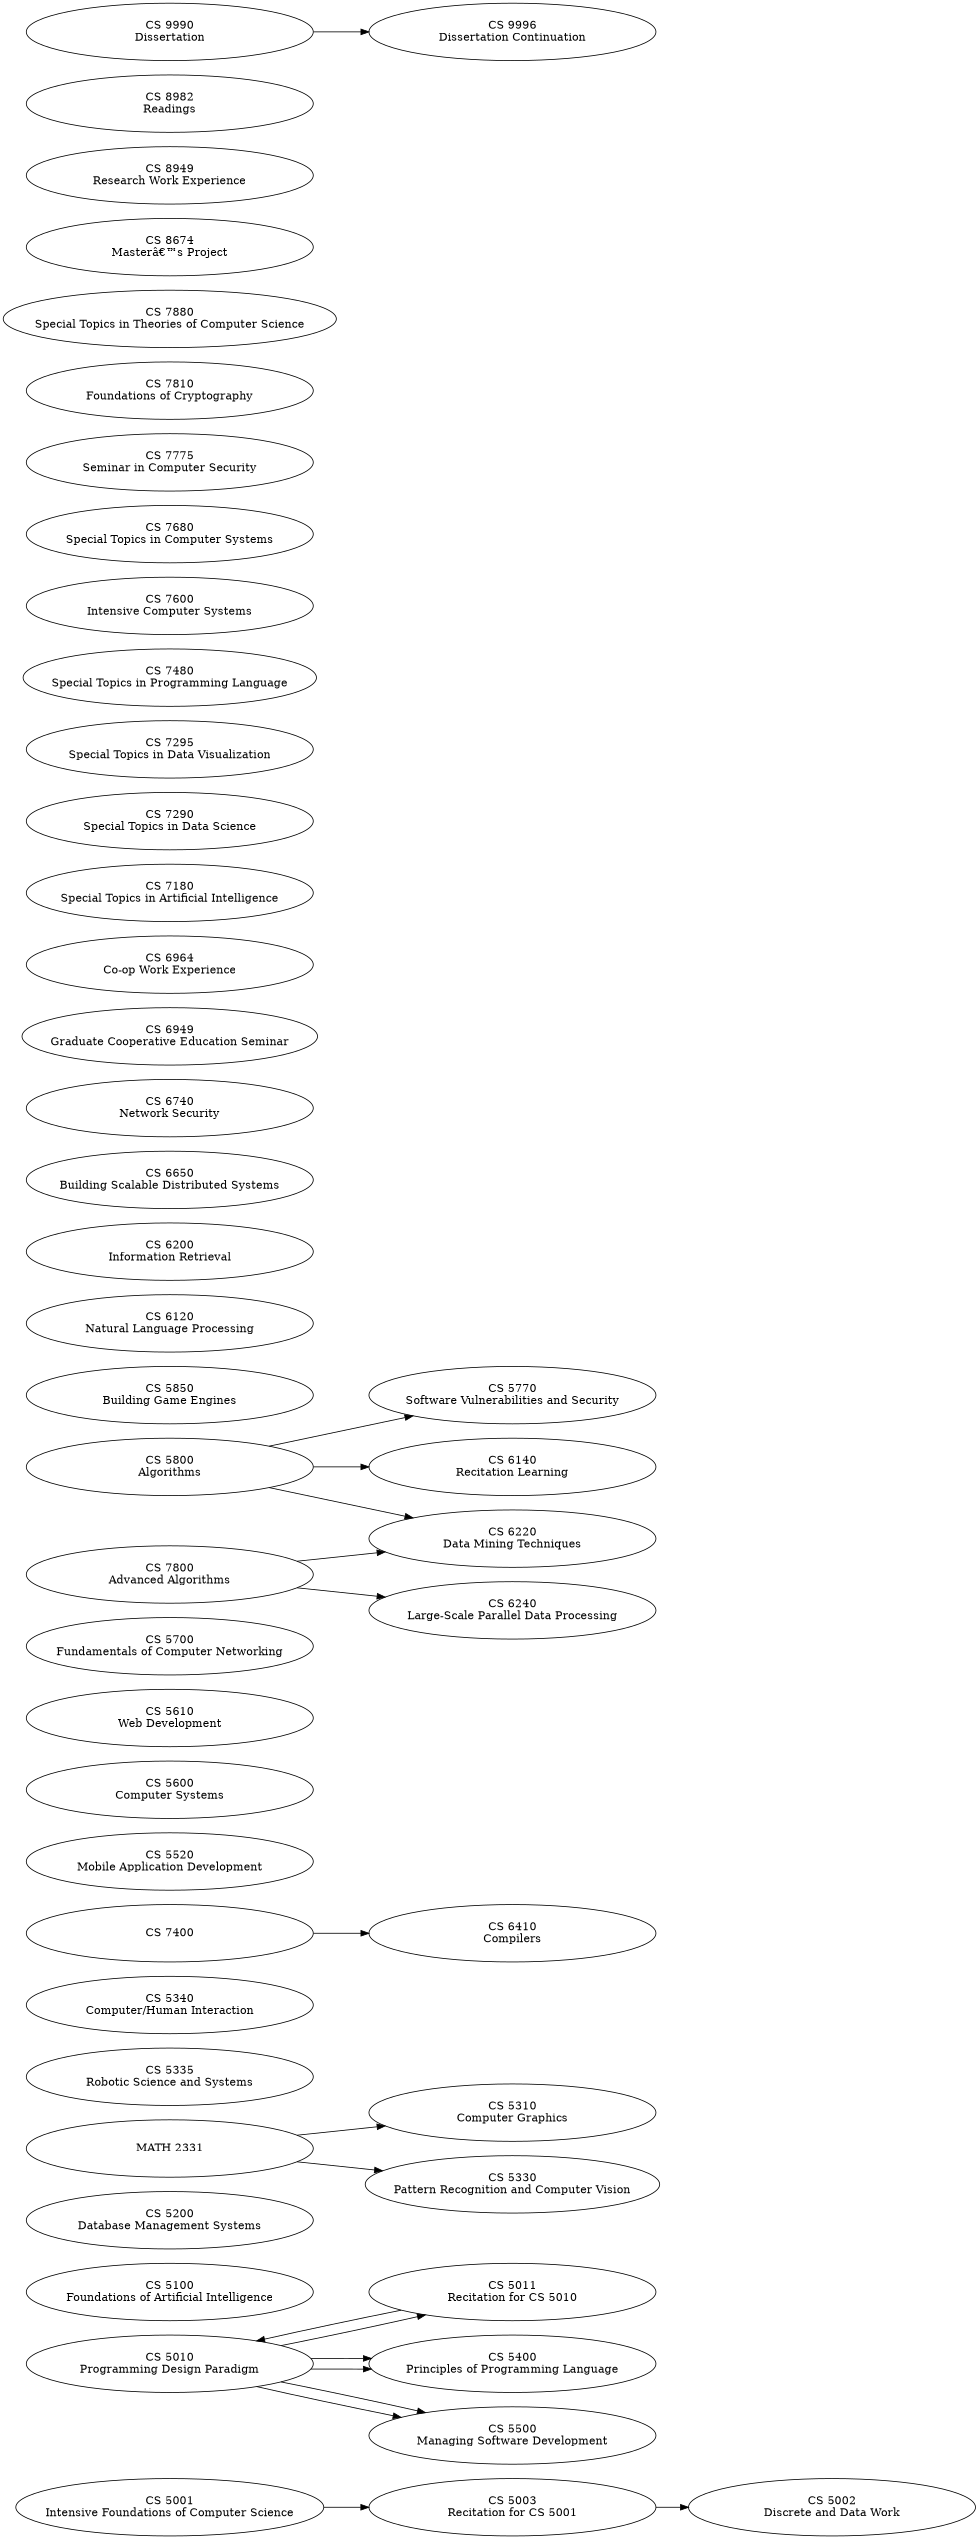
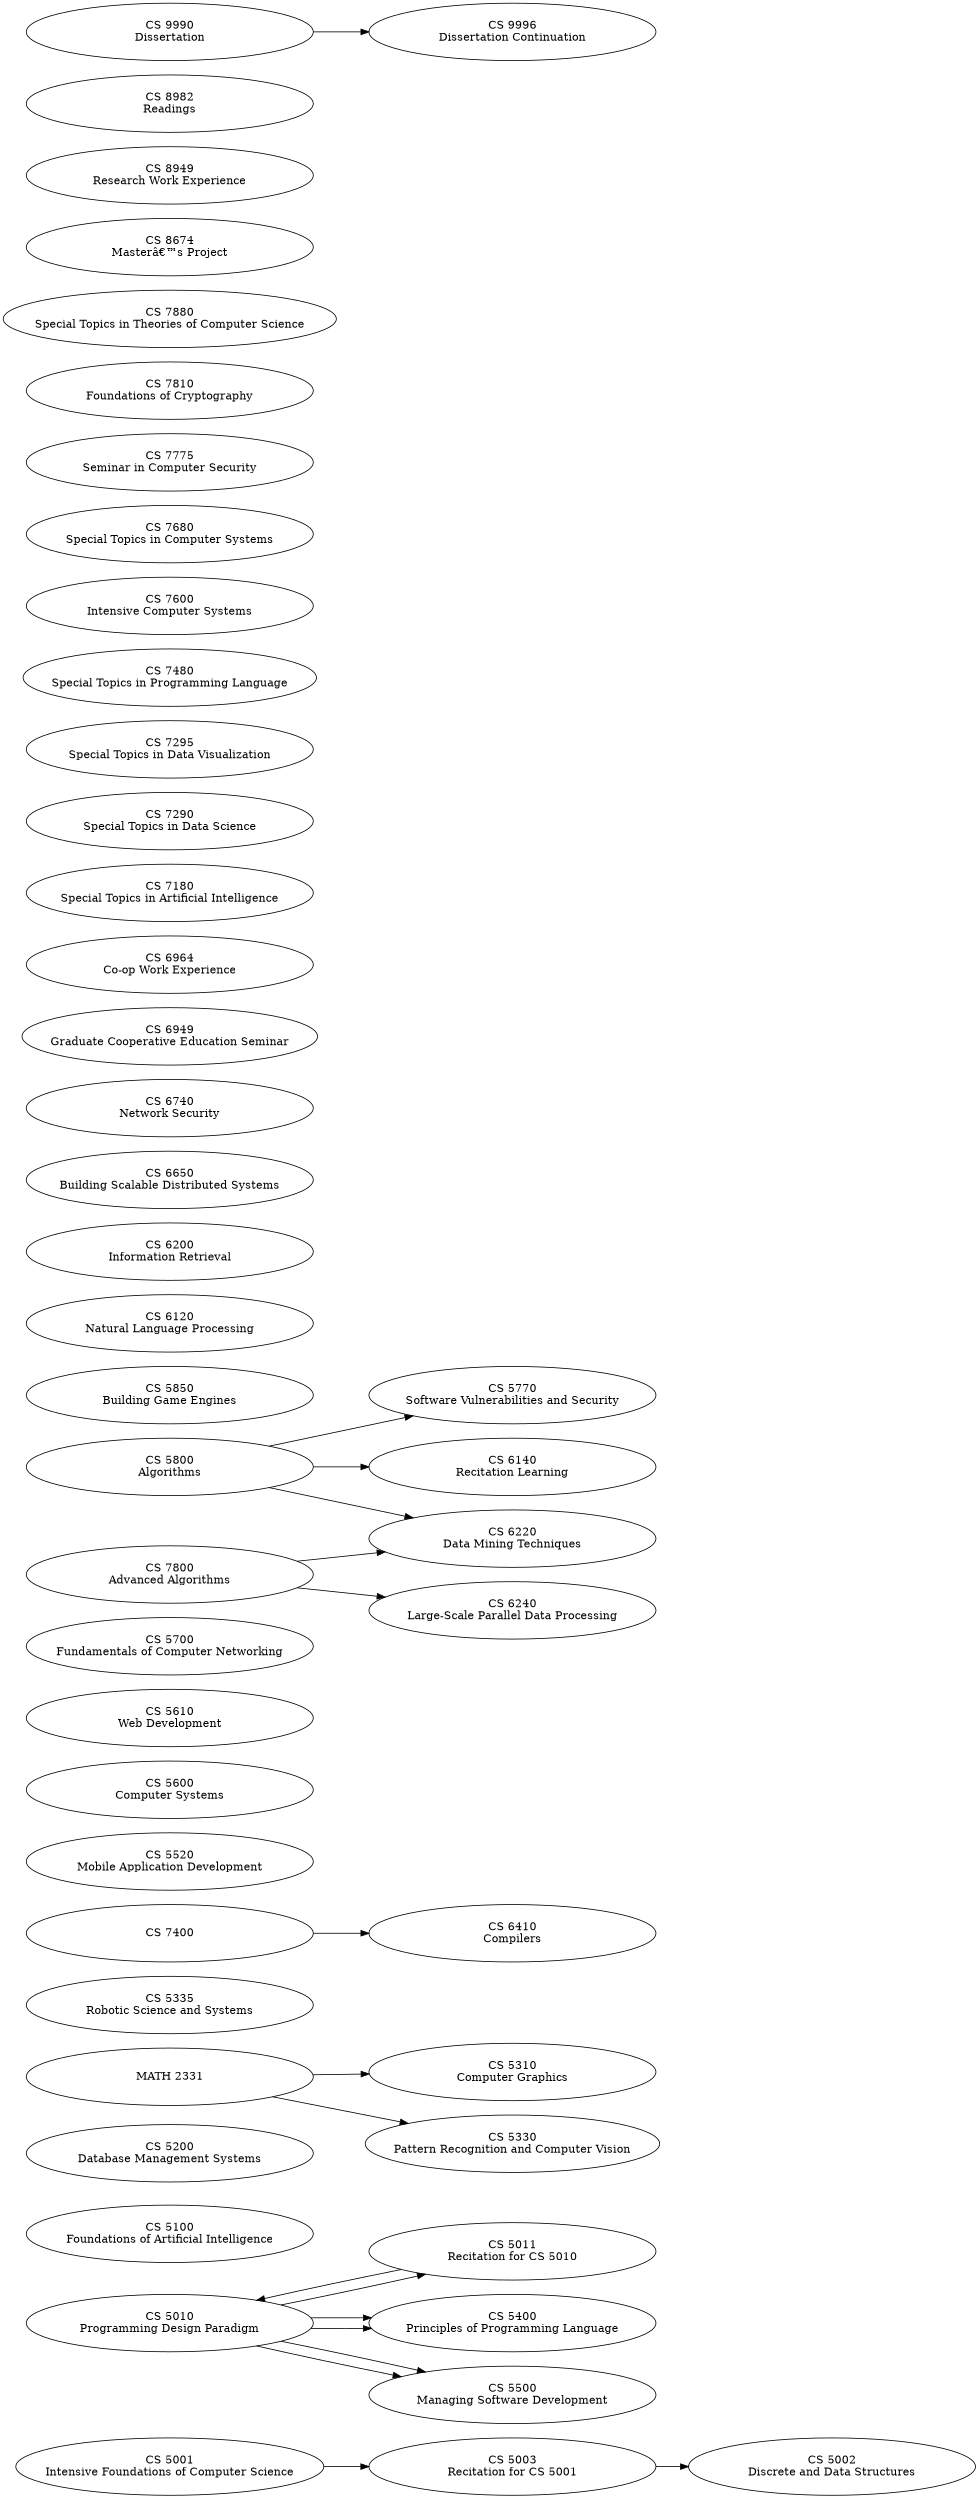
(170, 2005) -> none
(832, 2507) -> (832, 2467)
